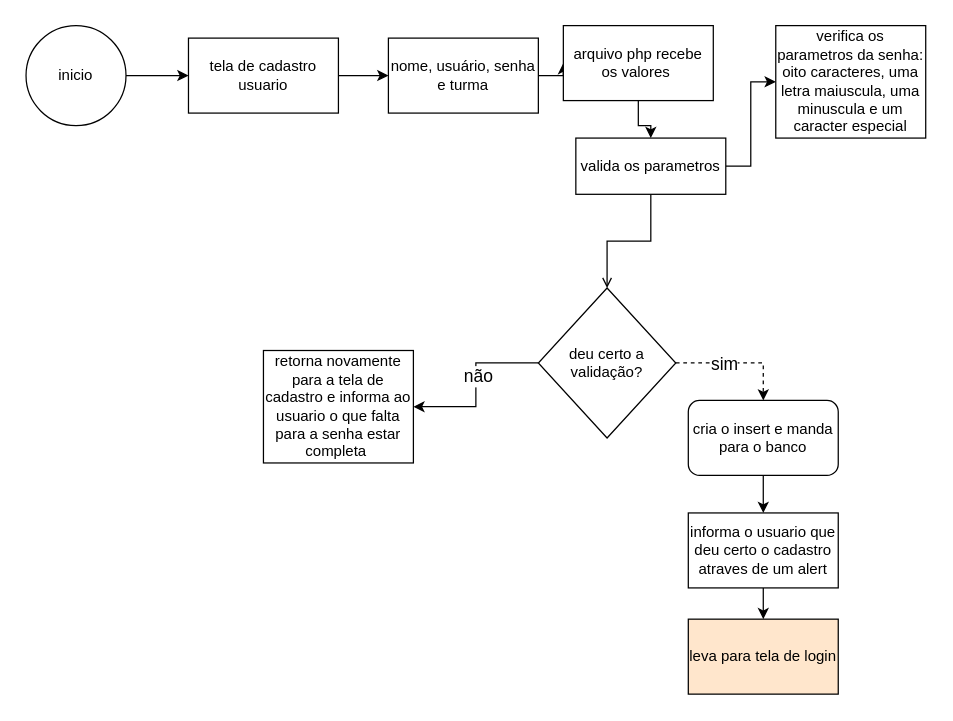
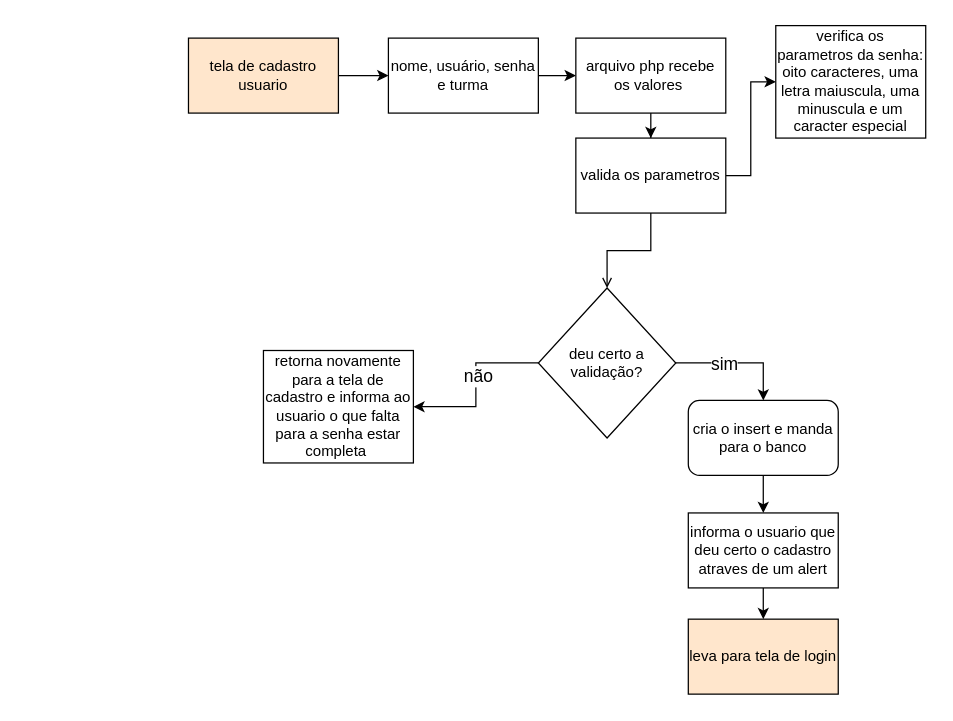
(638, 63) -> (651, 76)
(76, 76) -> none
(153, 76) -> none
(263, 76) -> (263, 76)
(651, 166) -> (651, 176)
(763, 363) -> (763, 363)
